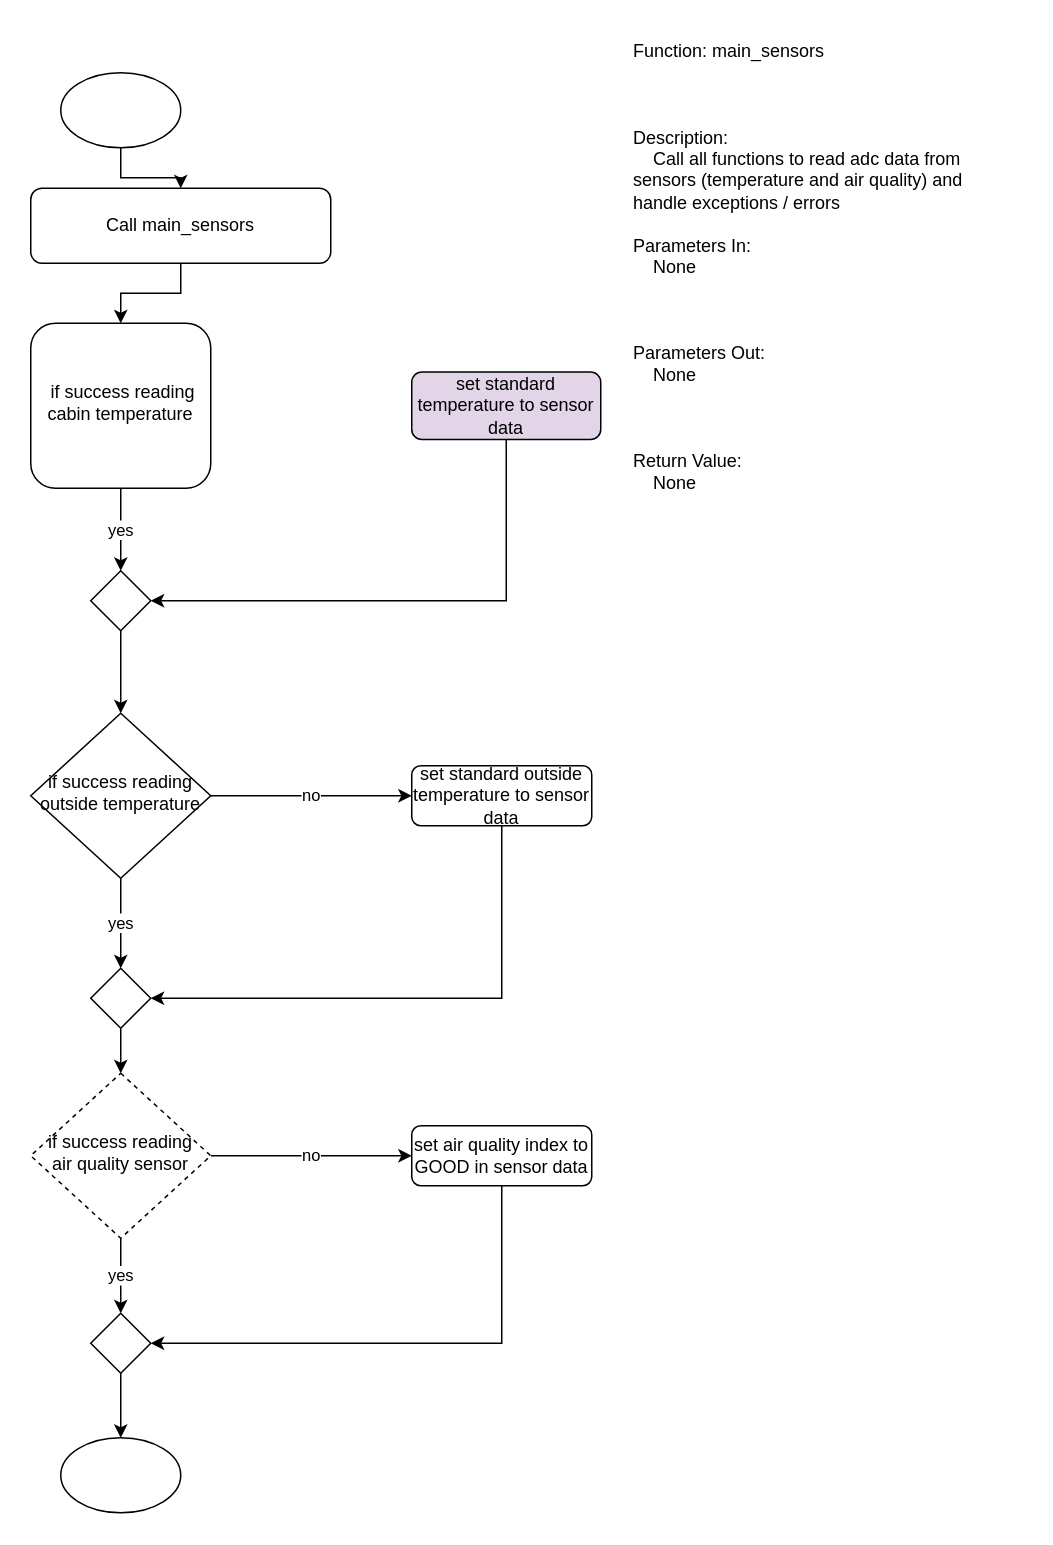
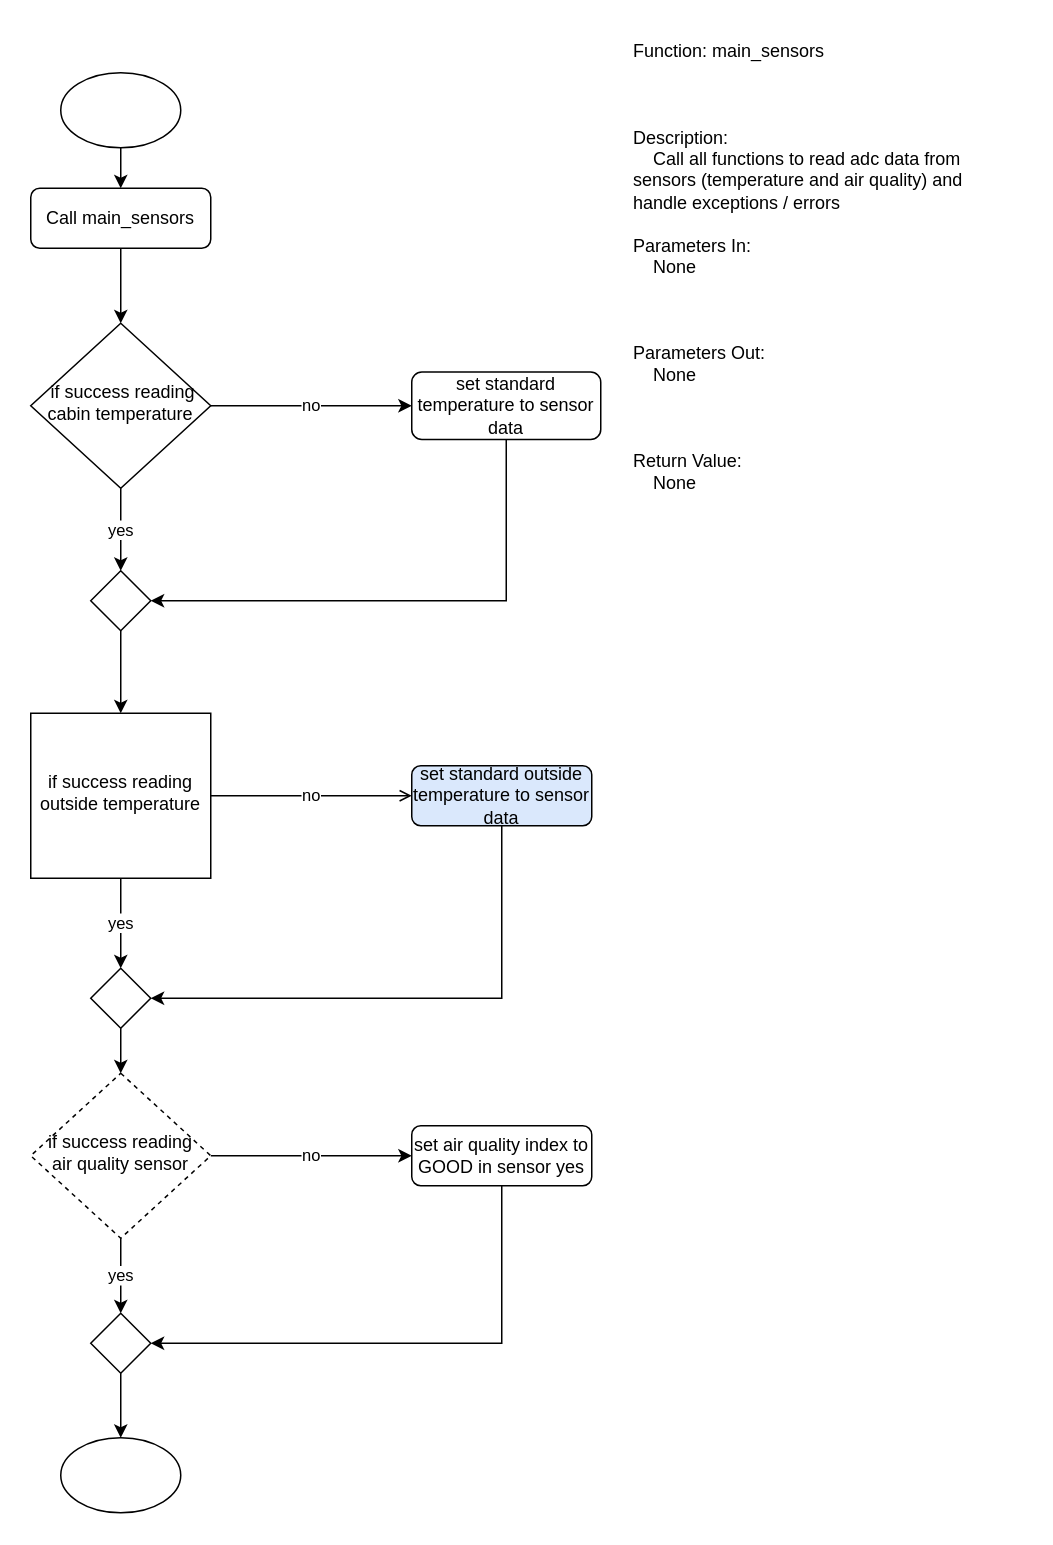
(181, 226) -> (121, 218)
(121, 406) -> (121, 406)
none -> (306, 406)
(506, 406) -> (506, 406)
(121, 796) -> (121, 796)
(400, 796) -> (402, 796)
(502, 796) -> (502, 796)
(502, 1156) -> (502, 1156)
